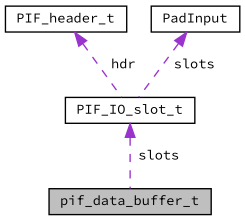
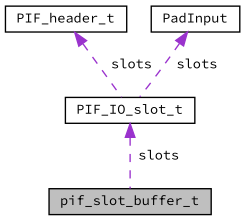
(120, 65) -> (128, 65)
(130, 202) -> (130, 202)
